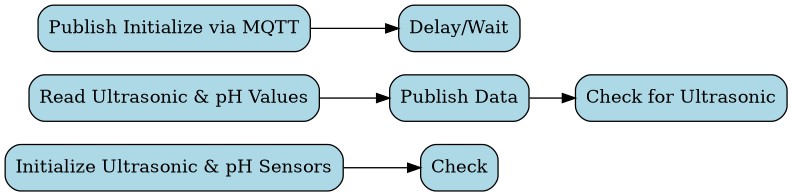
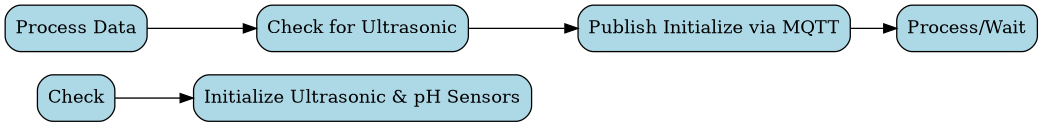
(459, 28) -> (967, 28)
none -> (517, 28)
(174, 98) -> none
(459, 98) -> (76, 28)
(375, 168) -> (148, 98)
